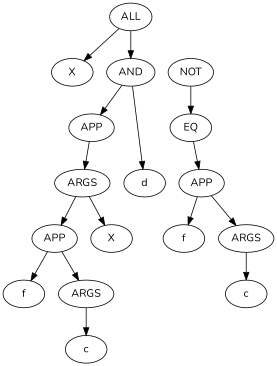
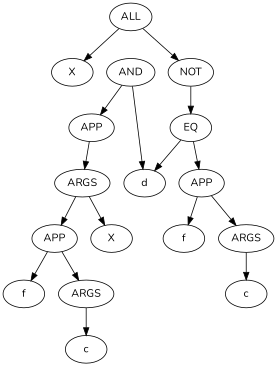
(131, 41) -> (158, 42)
none -> (170, 153)
